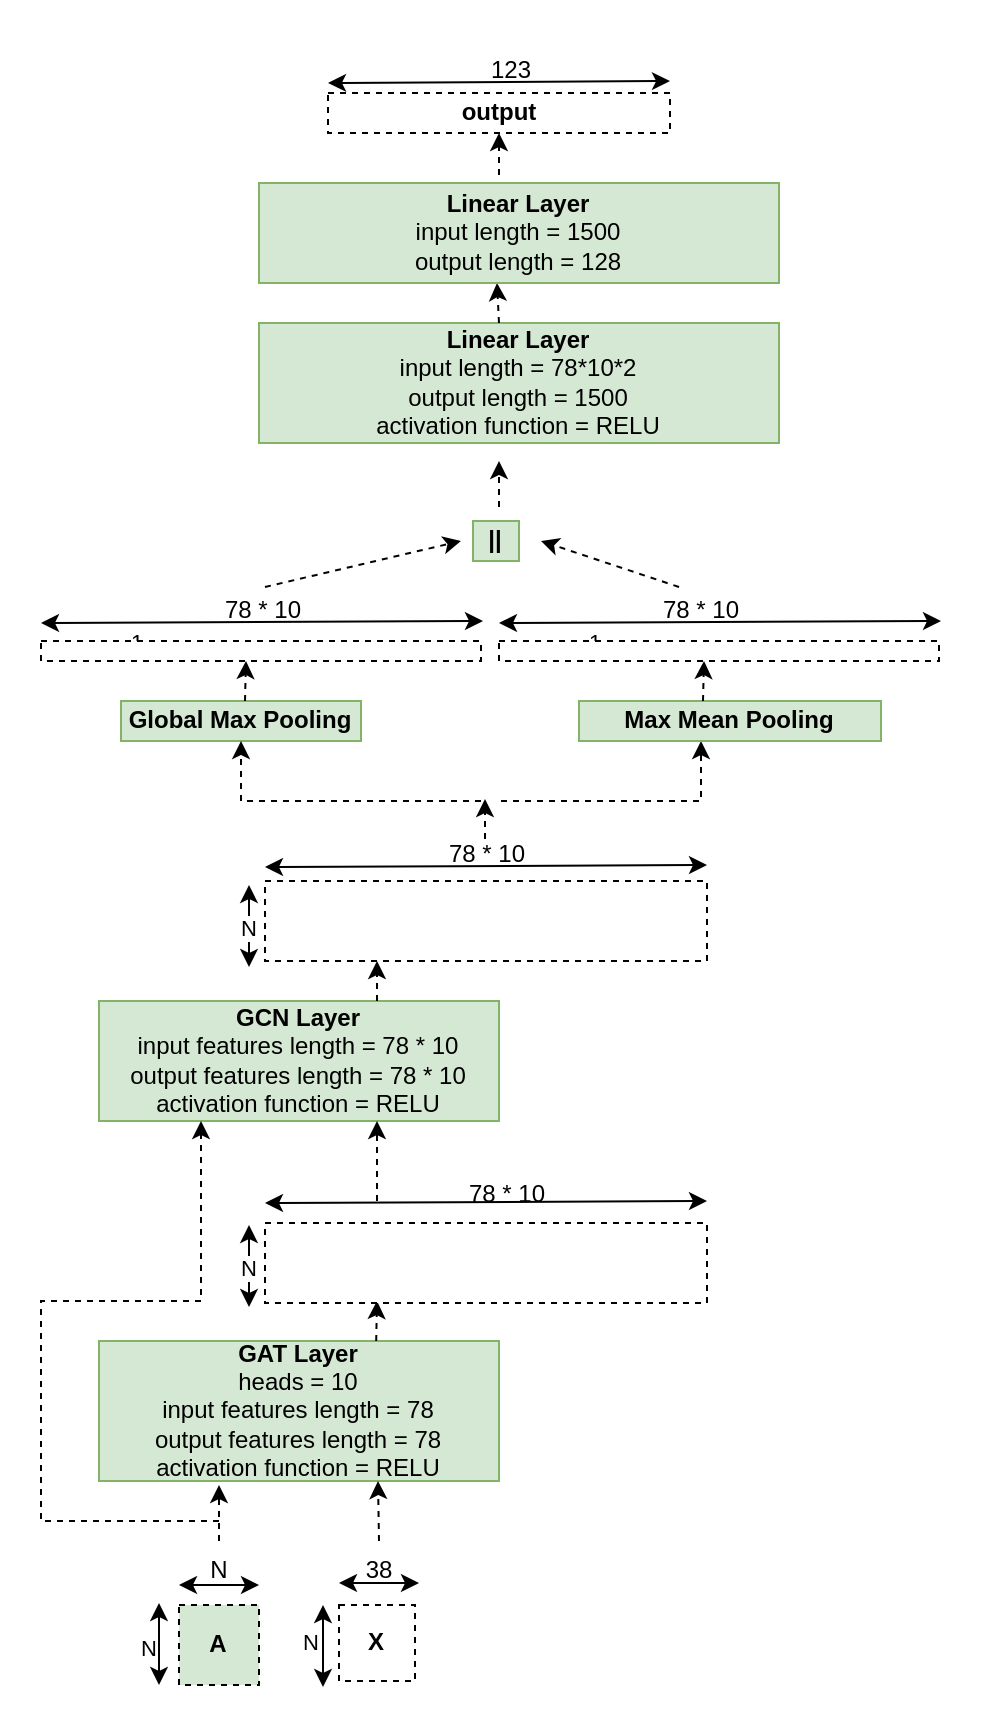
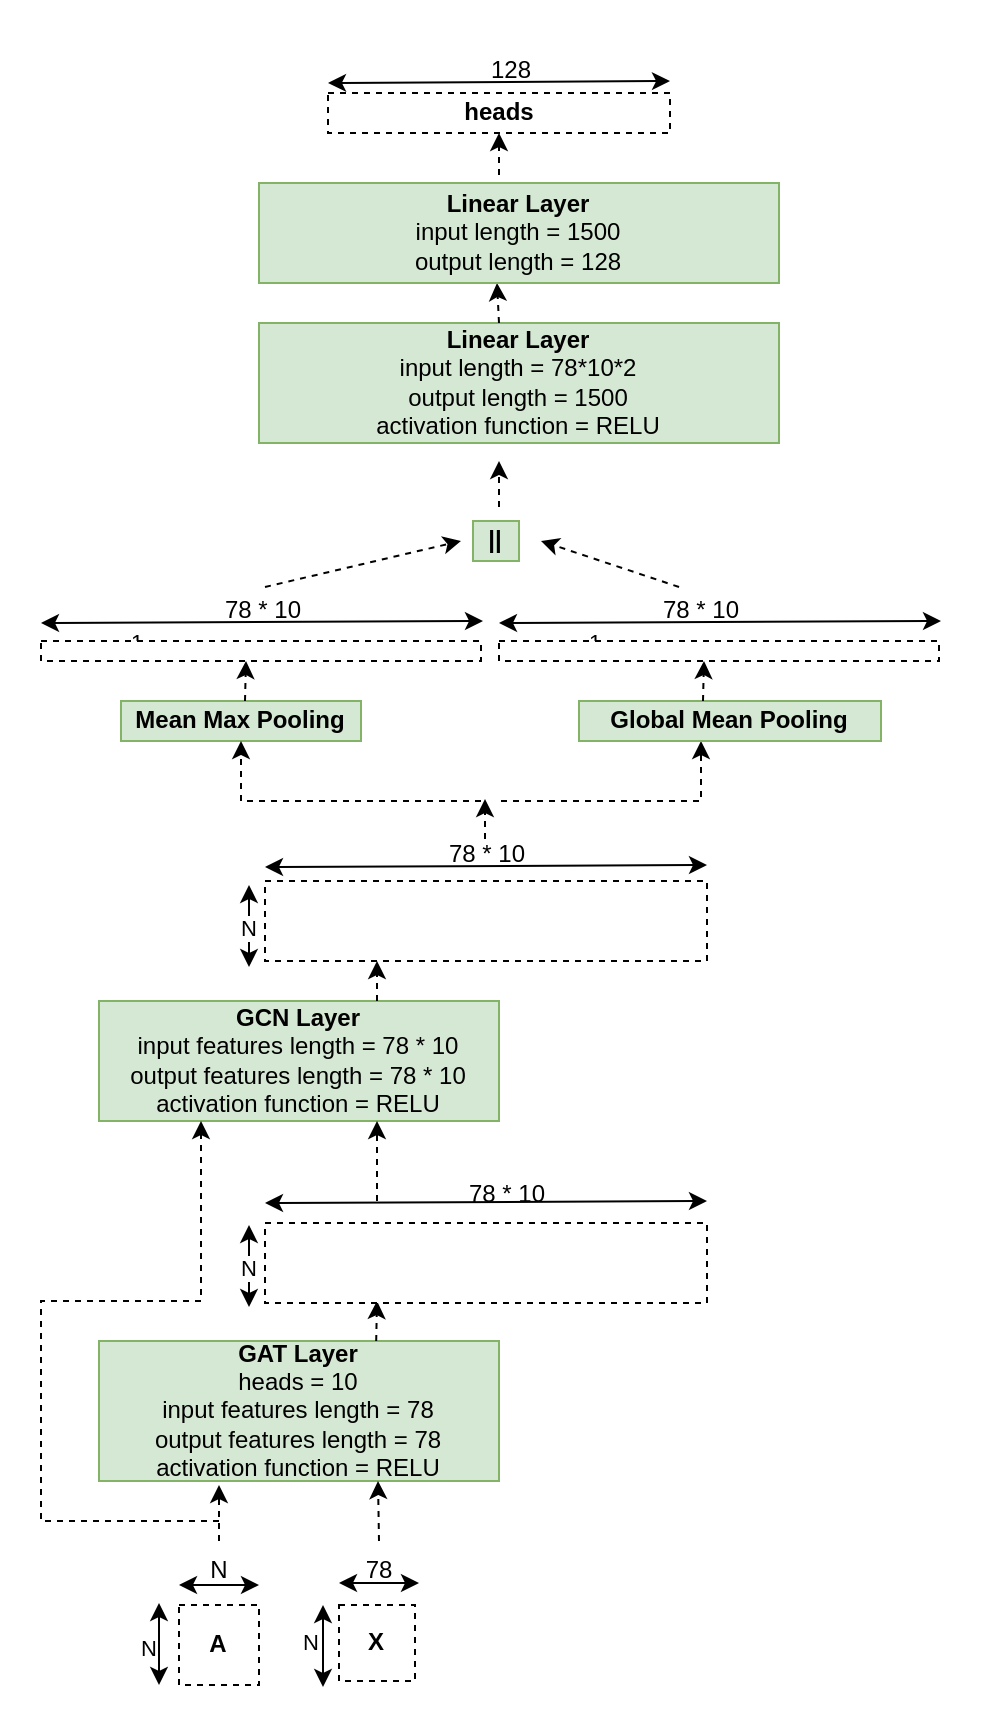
(512, 71) -> (512, 71)
(500, 113) -> (500, 113)
(241, 721) -> (241, 721)
(730, 721) -> (730, 721)
(380, 1571) -> (380, 1571)
(219, 1645) -> (219, 1645)
